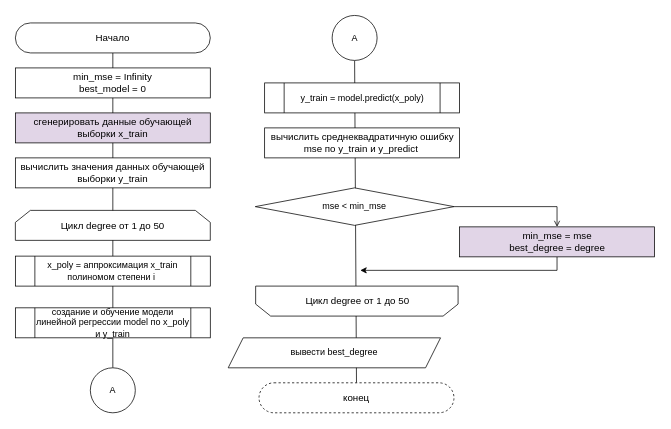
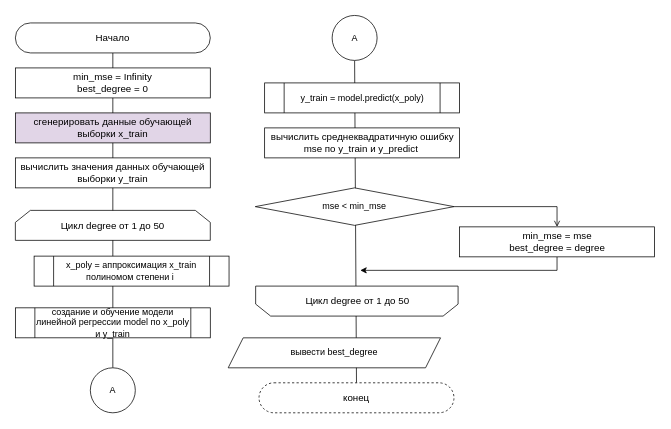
(113, 83) -> (113, 83)
(557, 242) -> (557, 242)
(113, 271) -> (132, 271)
